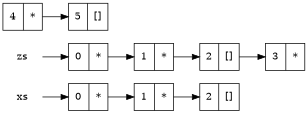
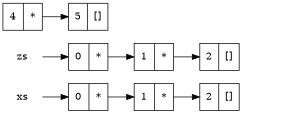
(285, 57) -> none
